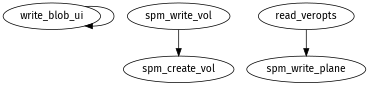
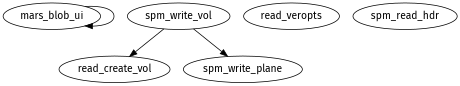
(52, 16) -> (52, 16)
none -> (405, 16)
(306, 39) -> (208, 40)
(179, 69) -> (115, 69)
